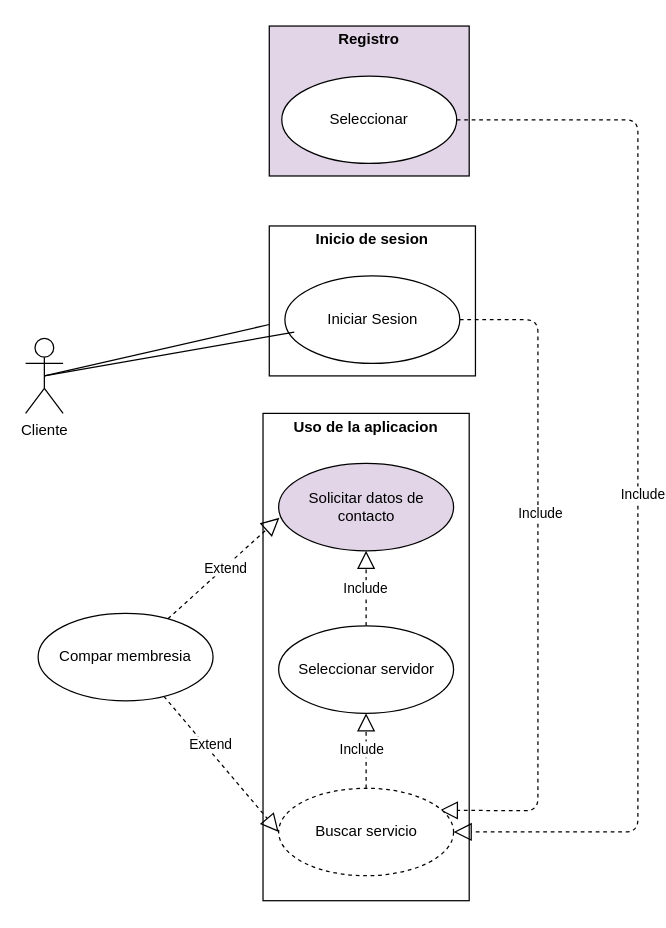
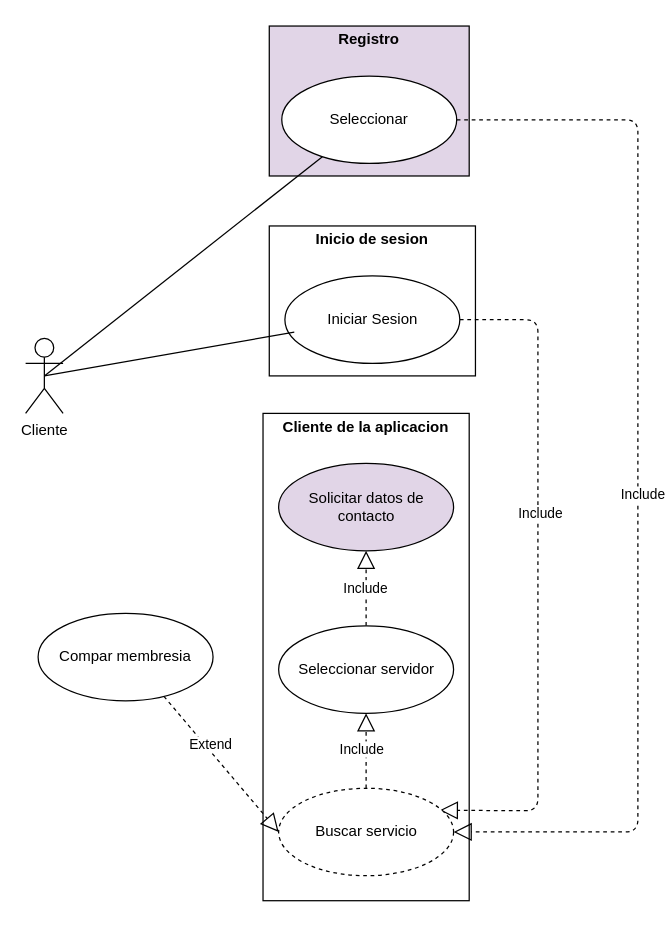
(173, 346) -> (185, 265)
(333, 422) -> (346, 422)
(217, 574) -> none
